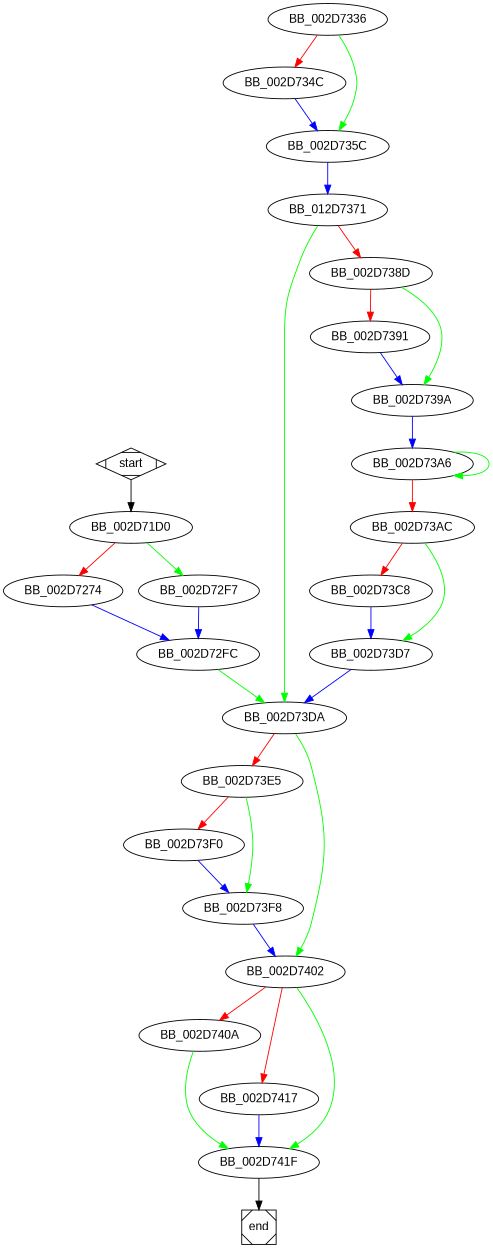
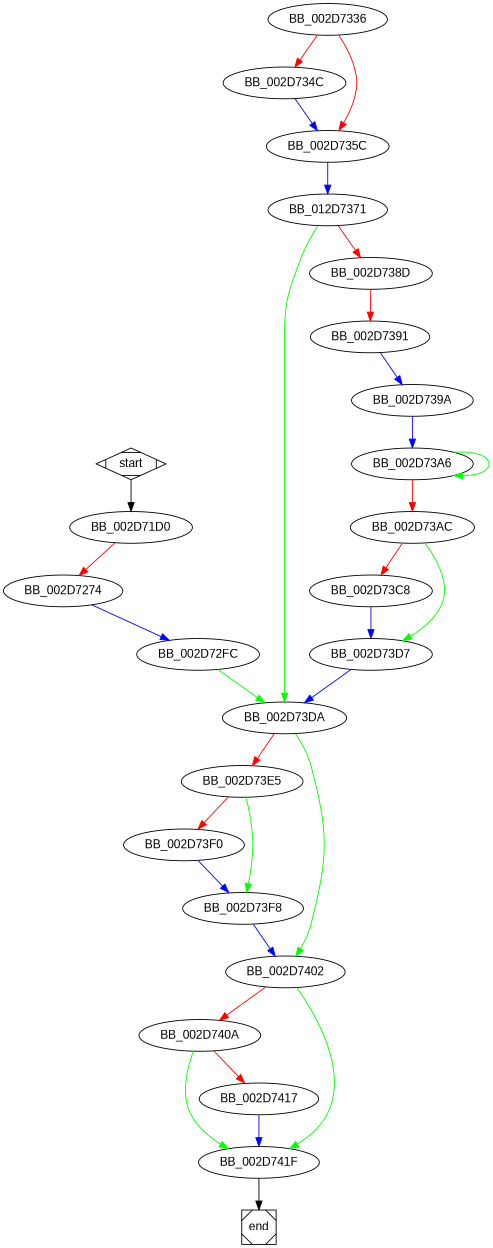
(357, 78) -> (357, 78)
(440, 325) -> none
(199, 591) -> none
(273, 1031) -> (226, 1064)
